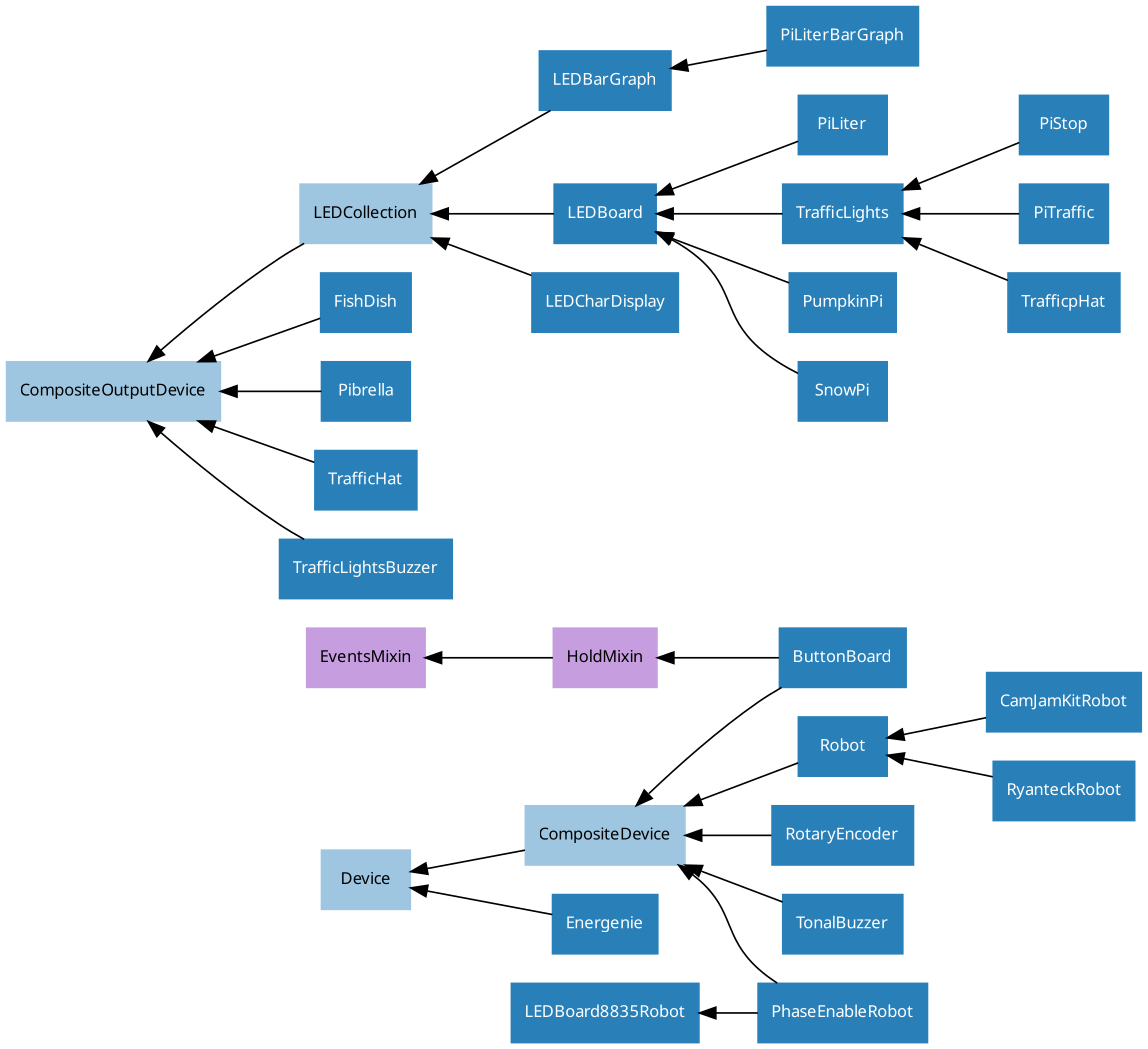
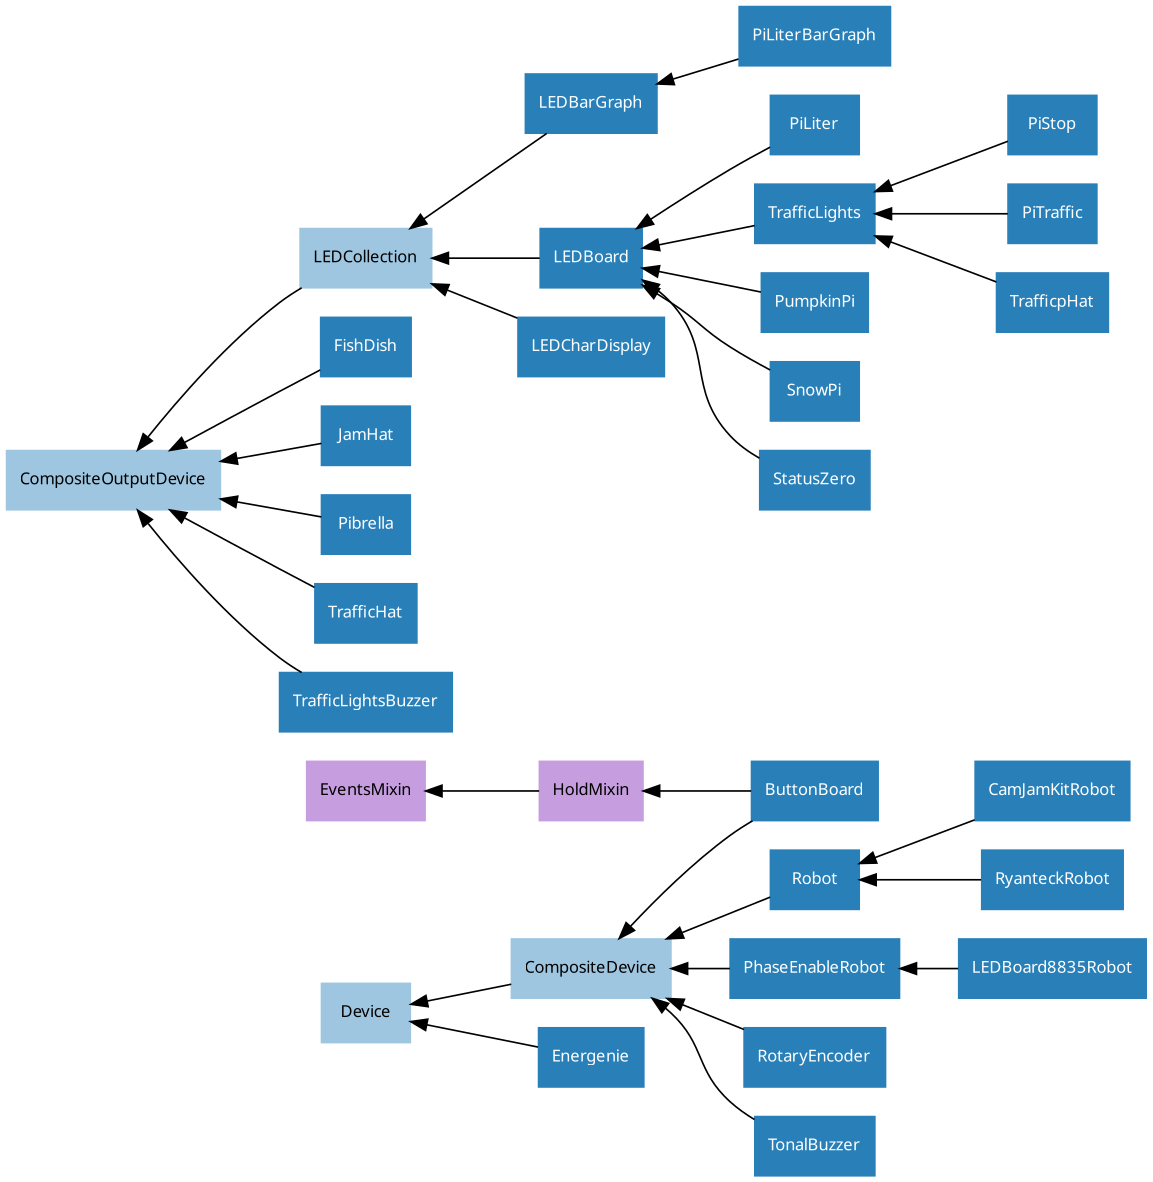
none -> (366, 436)
none -> (815, 480)
(737, 1013) -> (937, 969)
